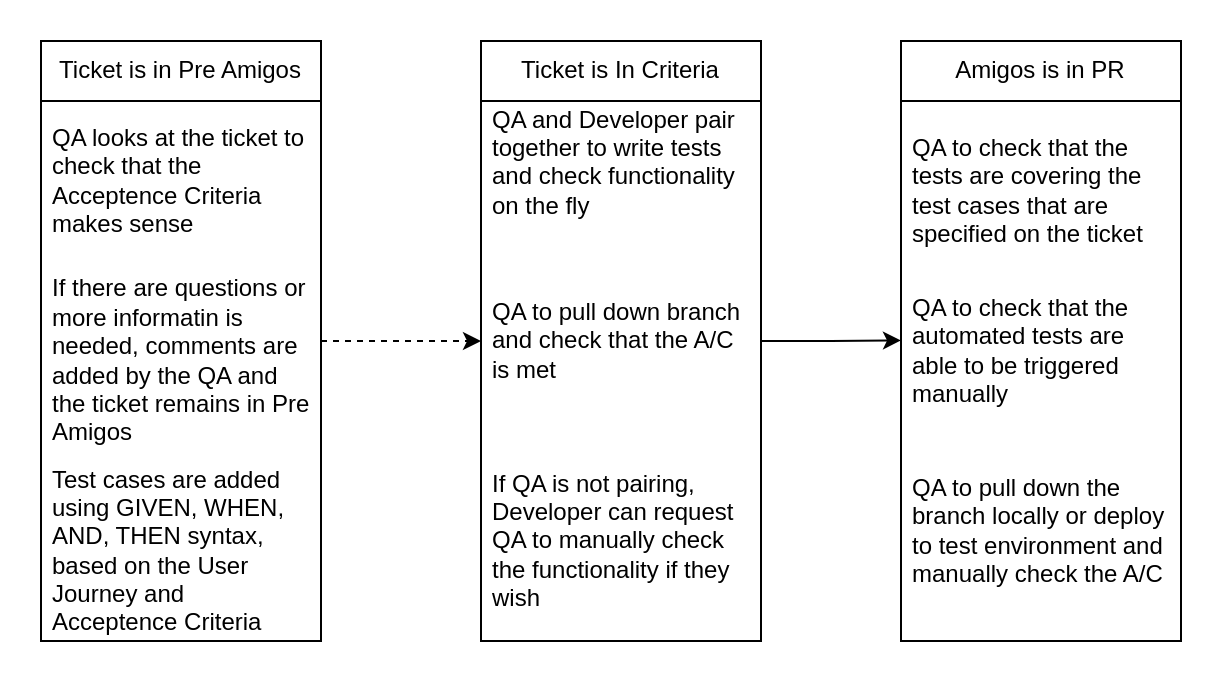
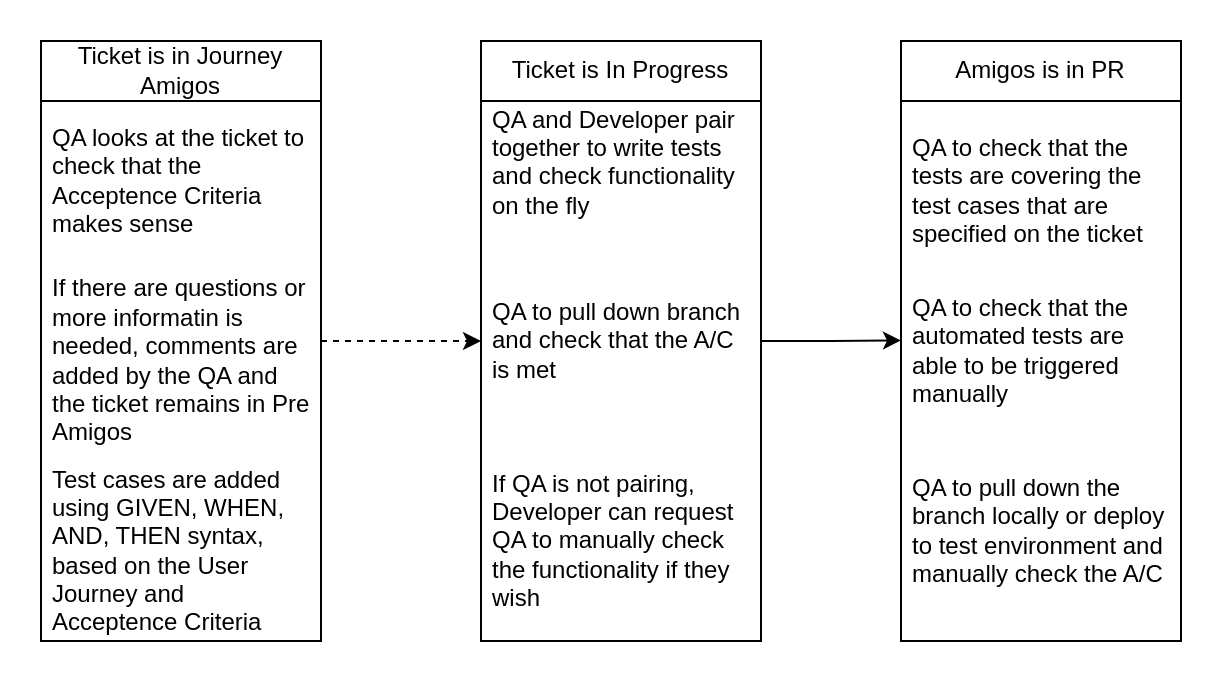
(181, 71) -> (181, 71)
(621, 71) -> (621, 71)
